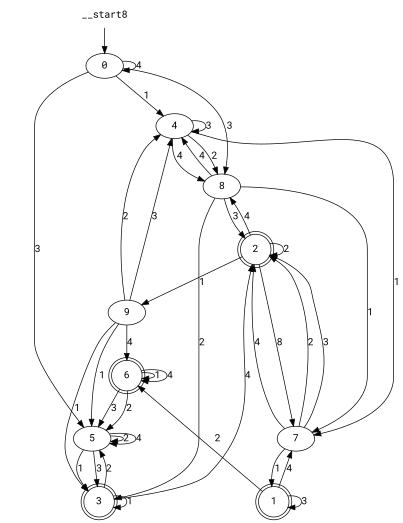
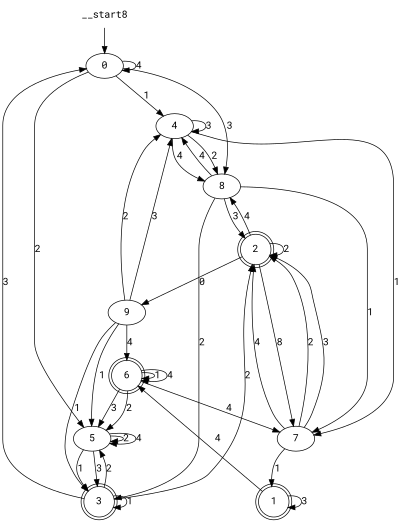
(38, 250) -> (38, 250)
(202, 282) -> (202, 282)
none -> (3, 285)
(248, 376) -> (248, 376)
(218, 439) -> (218, 439)
(284, 472) -> (207, 406)
